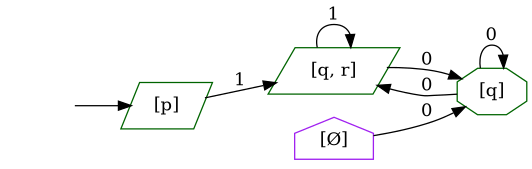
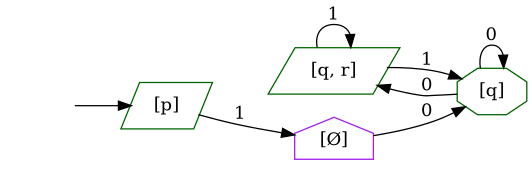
(428, 60) -> (428, 60)
(234, 92) -> (240, 125)
